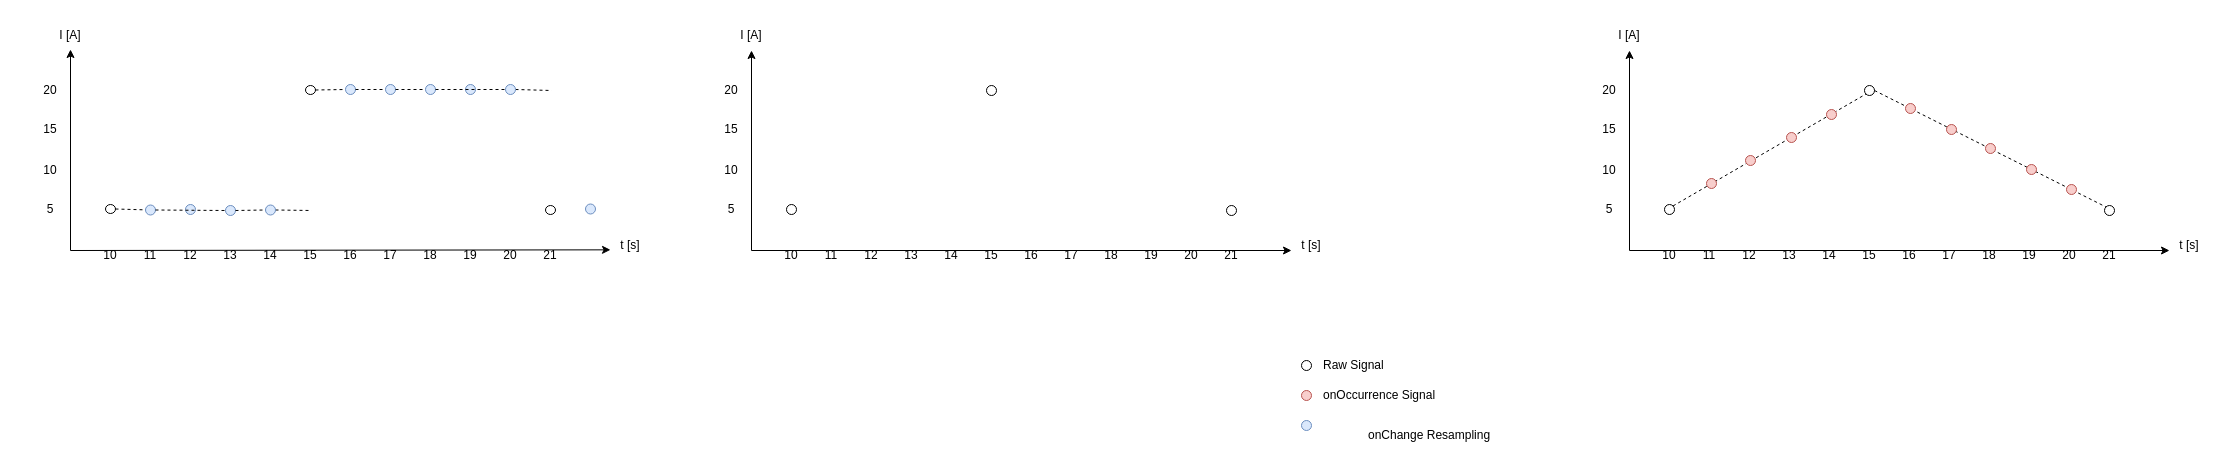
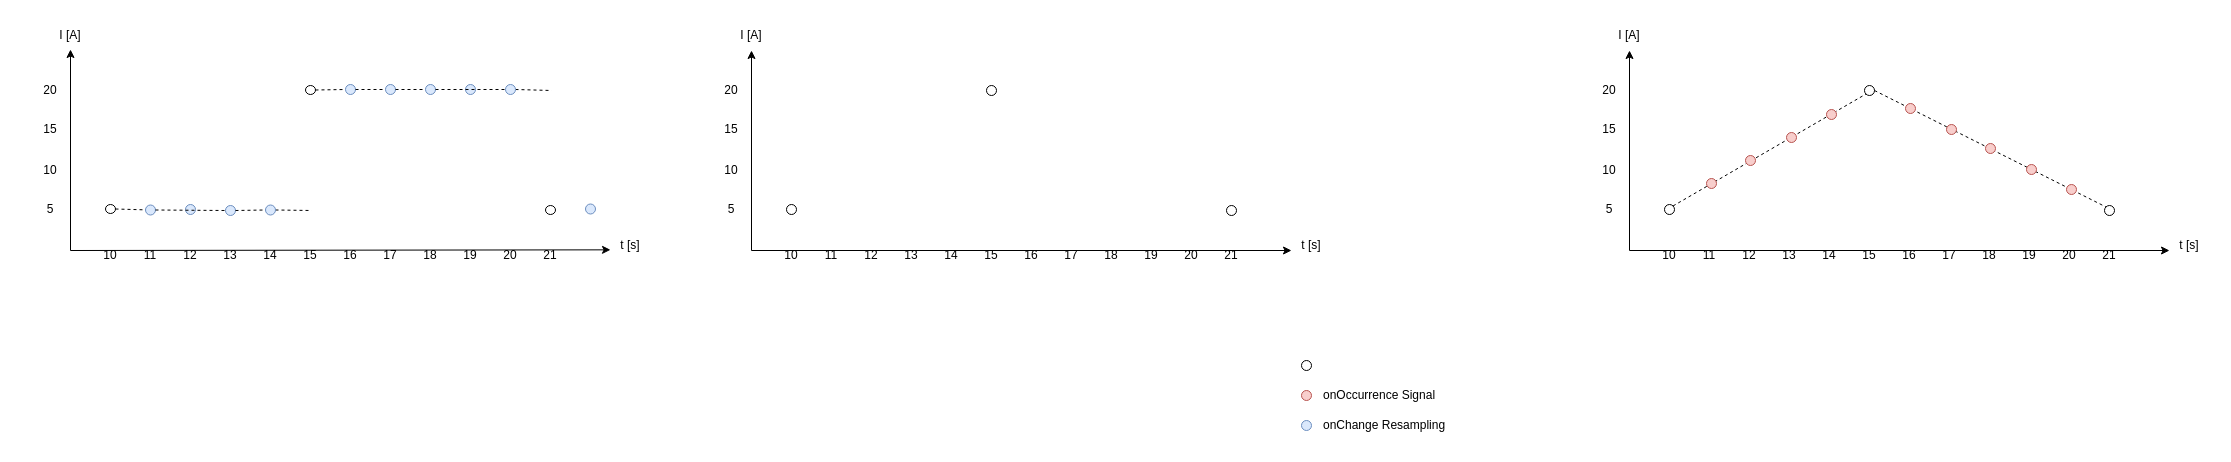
(1362, 366) -> none
(1442, 436) -> (1397, 426)
